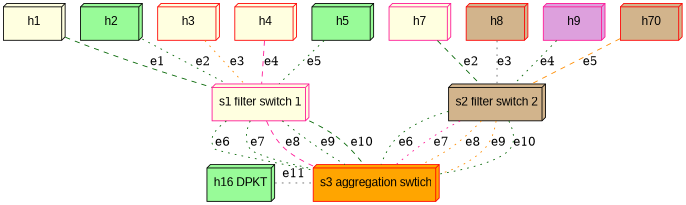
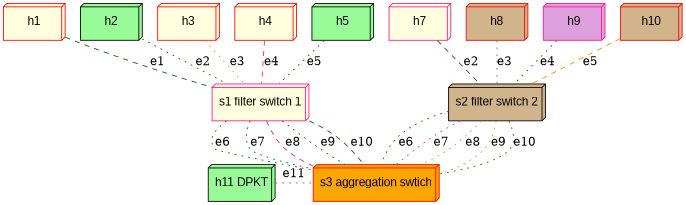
(34, 22) -> (34, 22)
(651, 22) -> (651, 22)
(241, 183) -> (242, 183)
